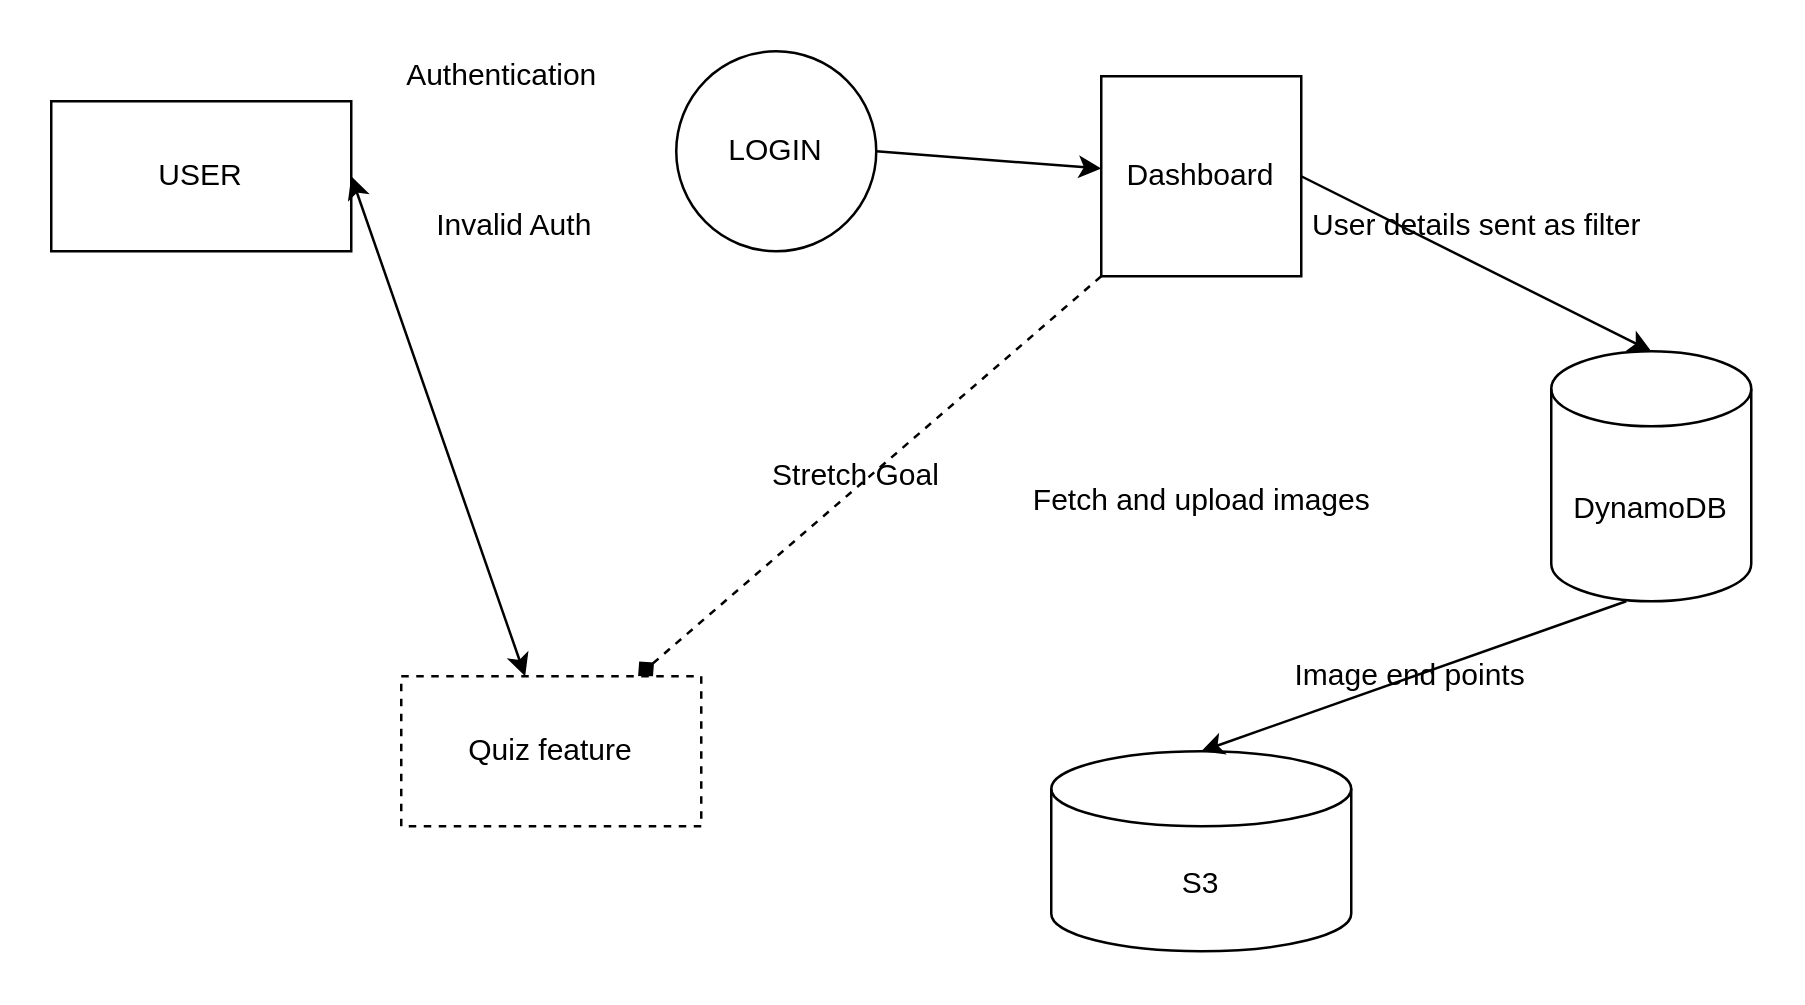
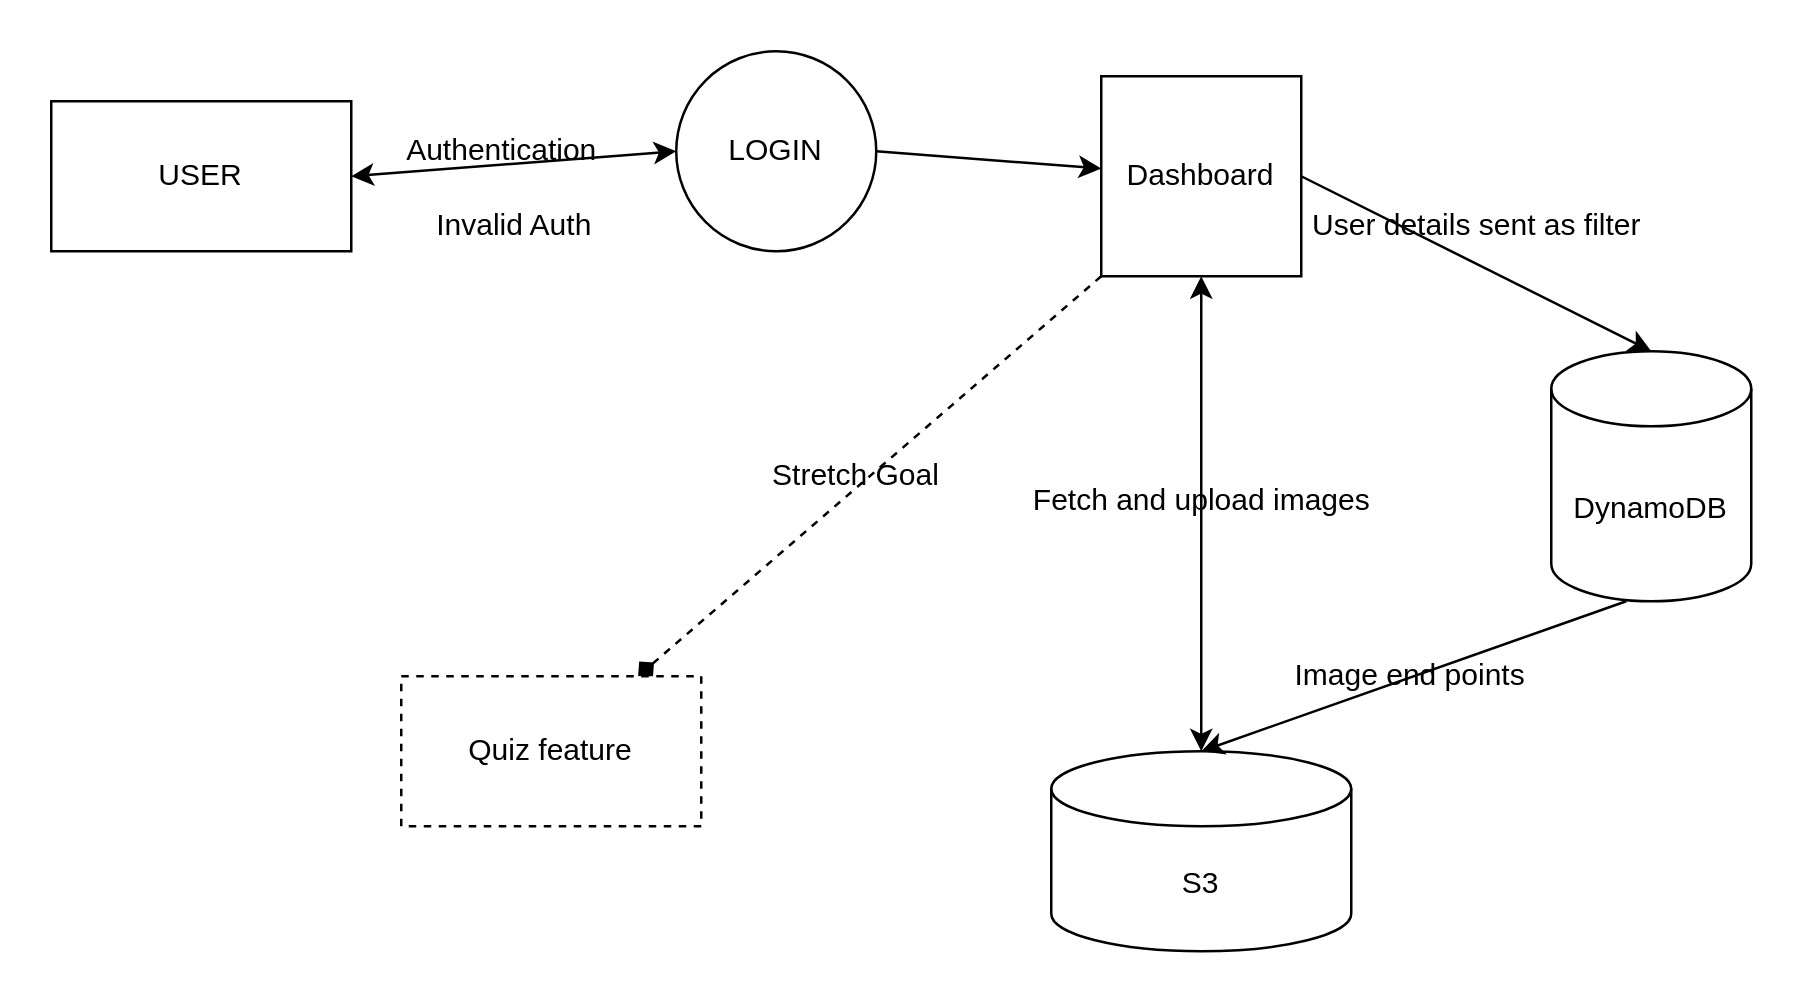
(501, 76) -> (501, 151)
(438, 426) -> (514, 164)
none -> (1201, 514)
